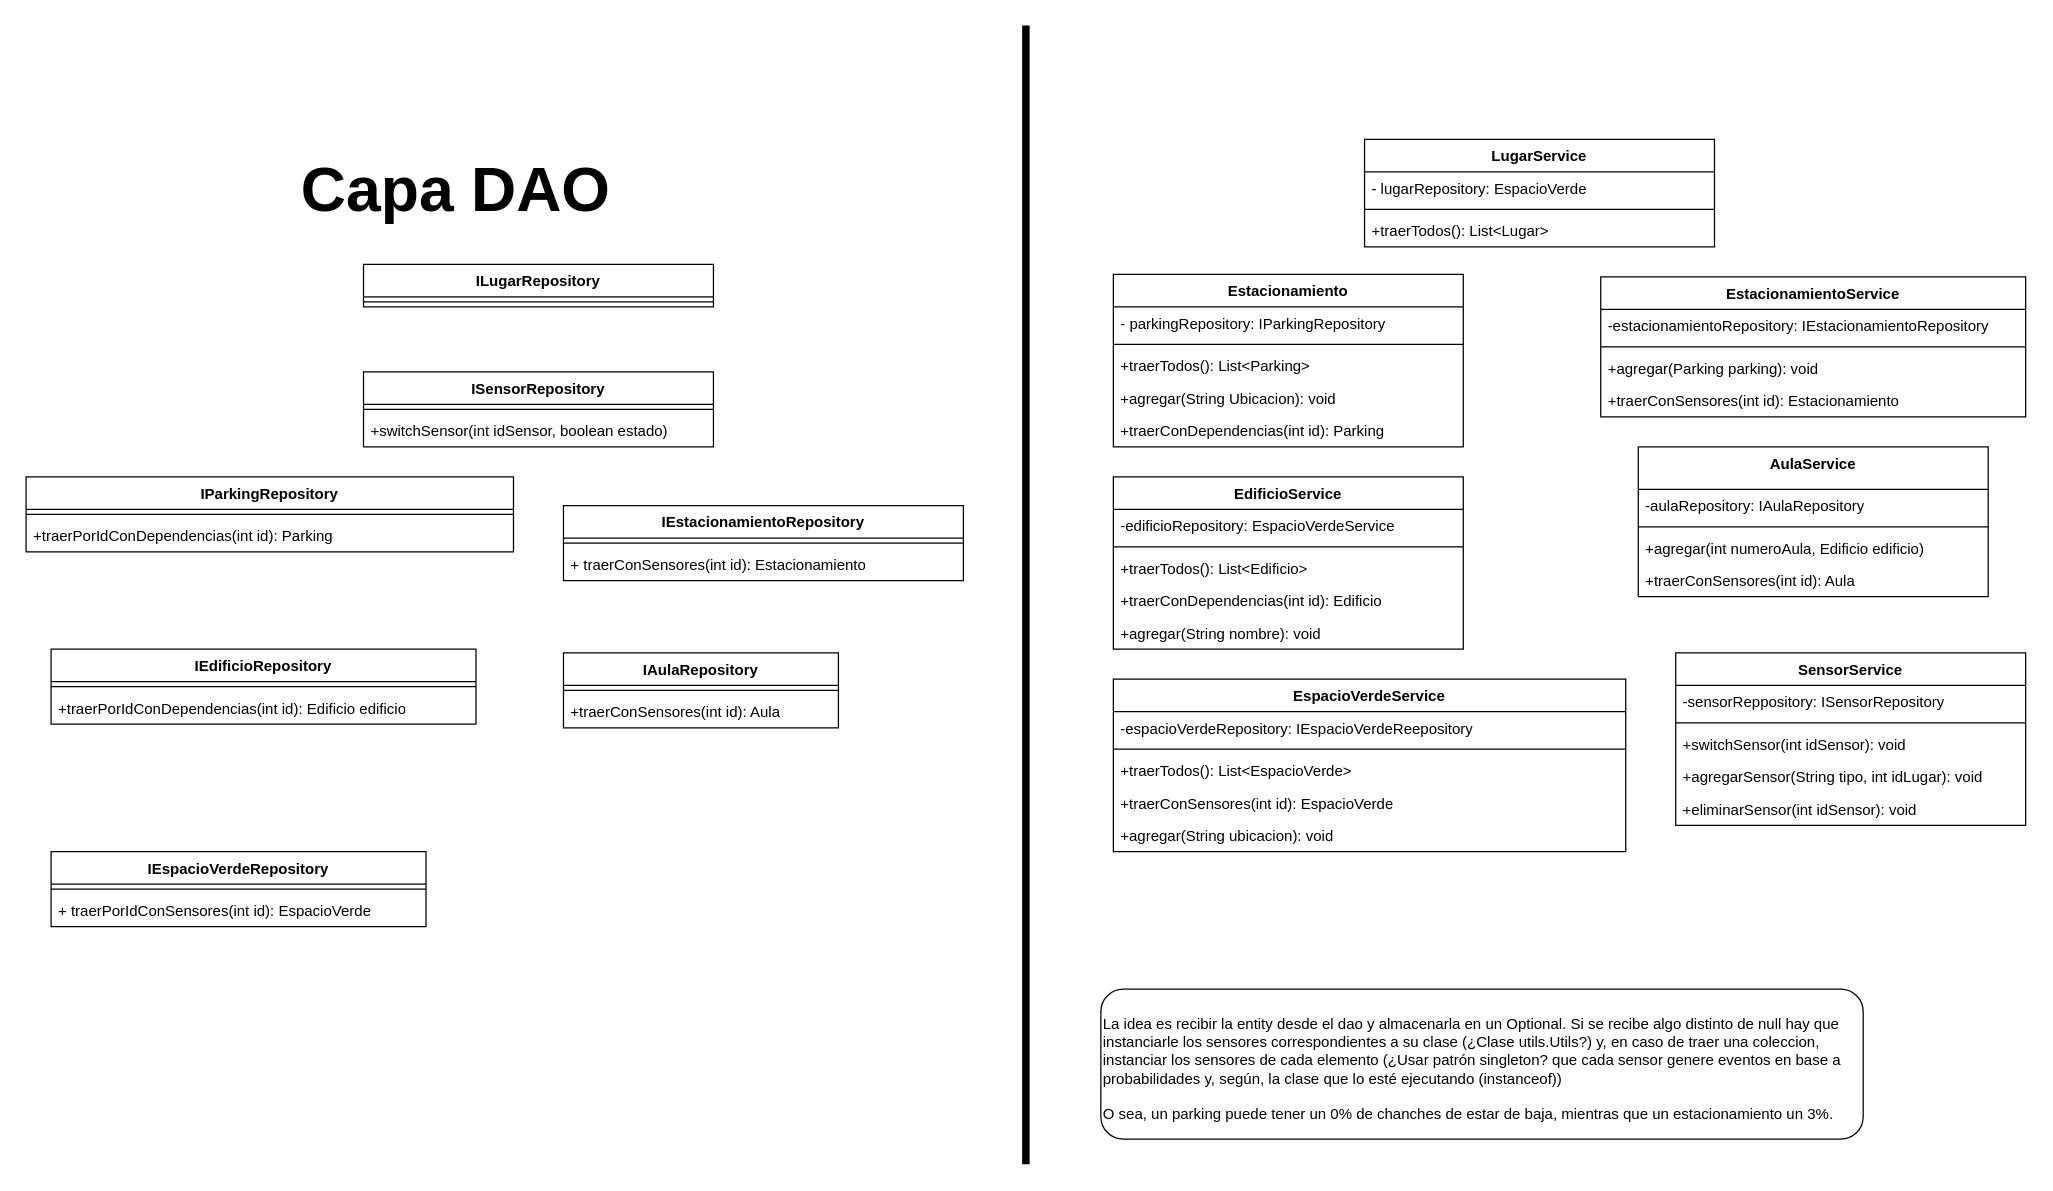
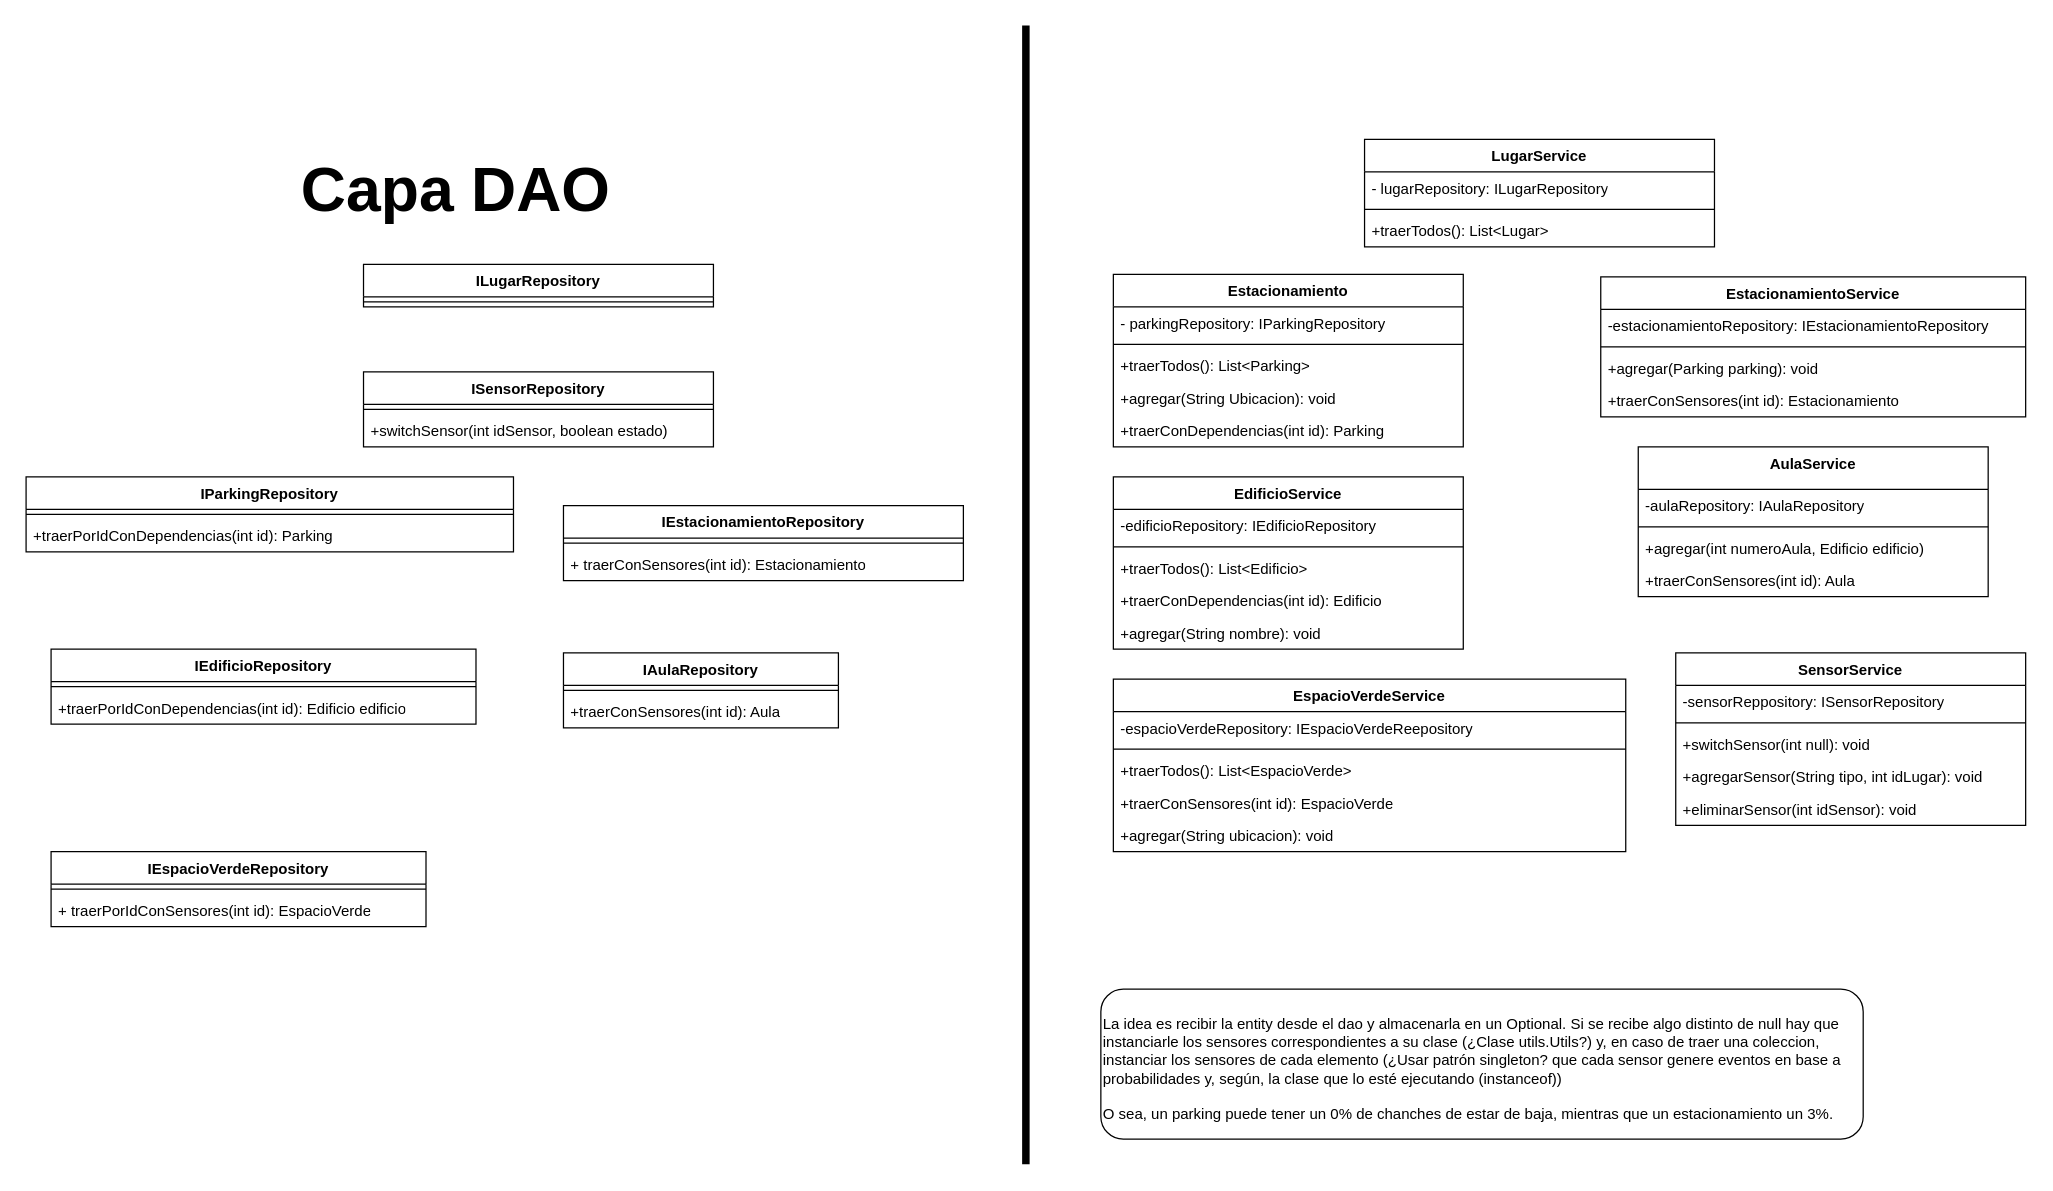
(1490, 190) -> (1507, 190)
(1273, 527) -> (1269, 527)
(1808, 746) -> (1789, 746)
